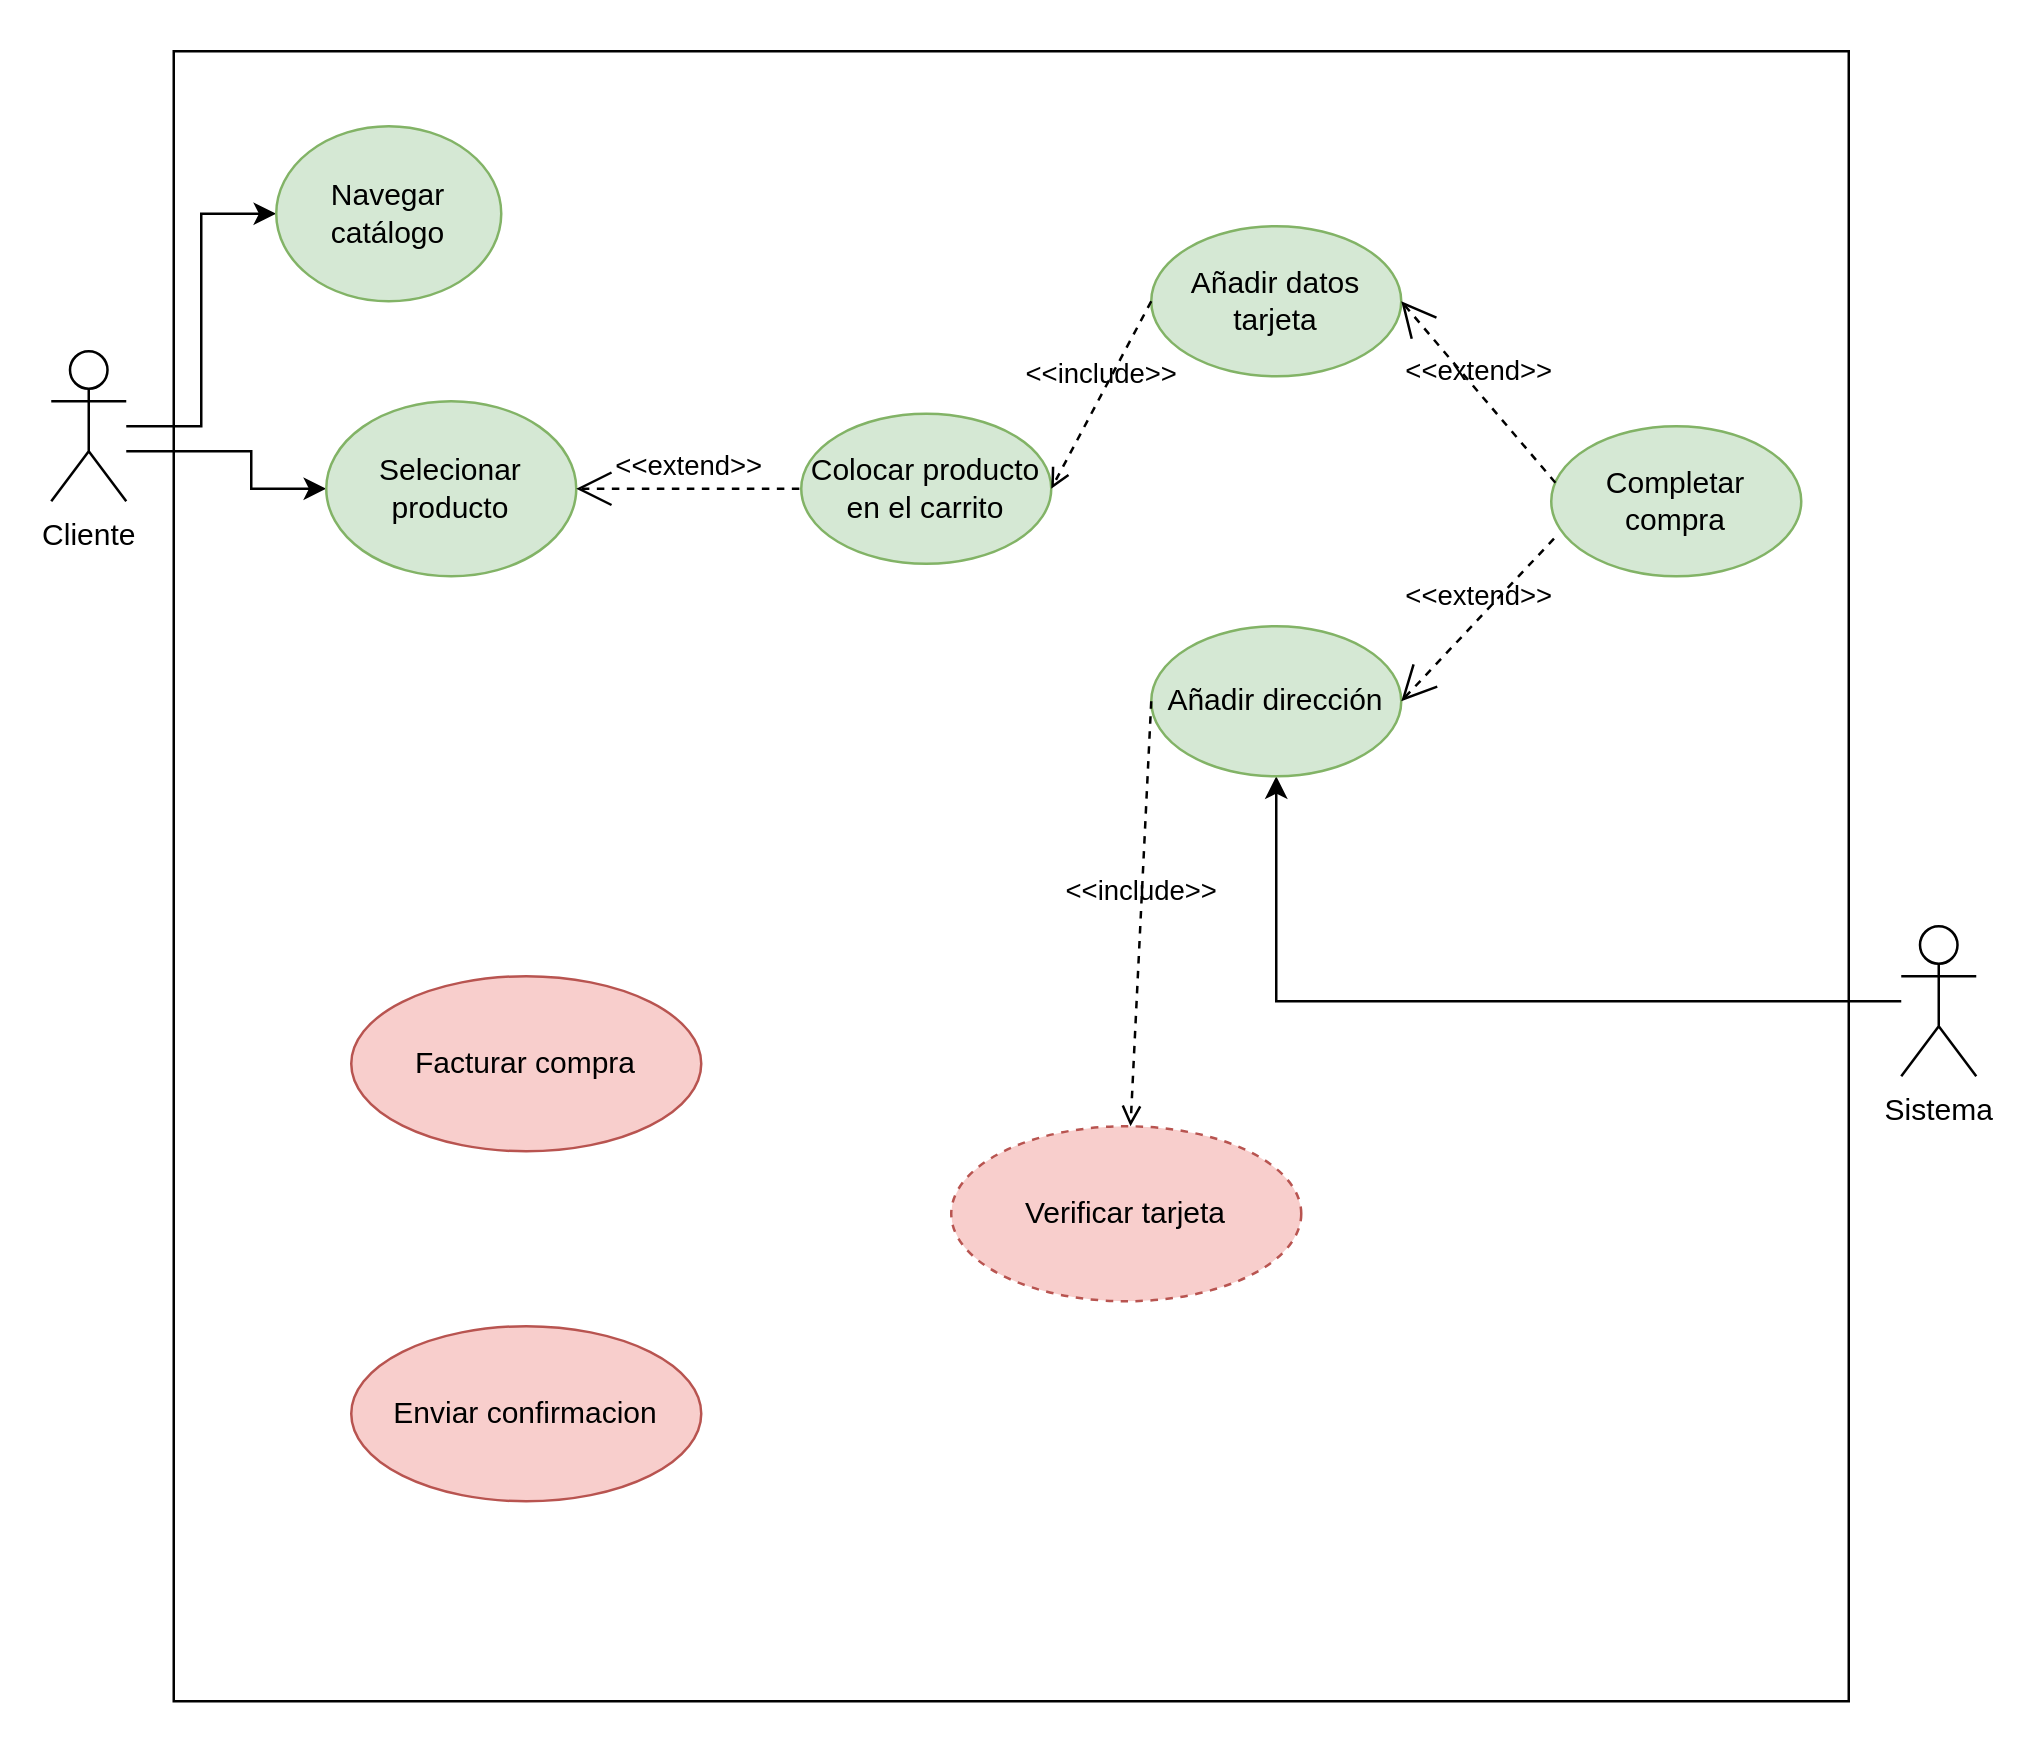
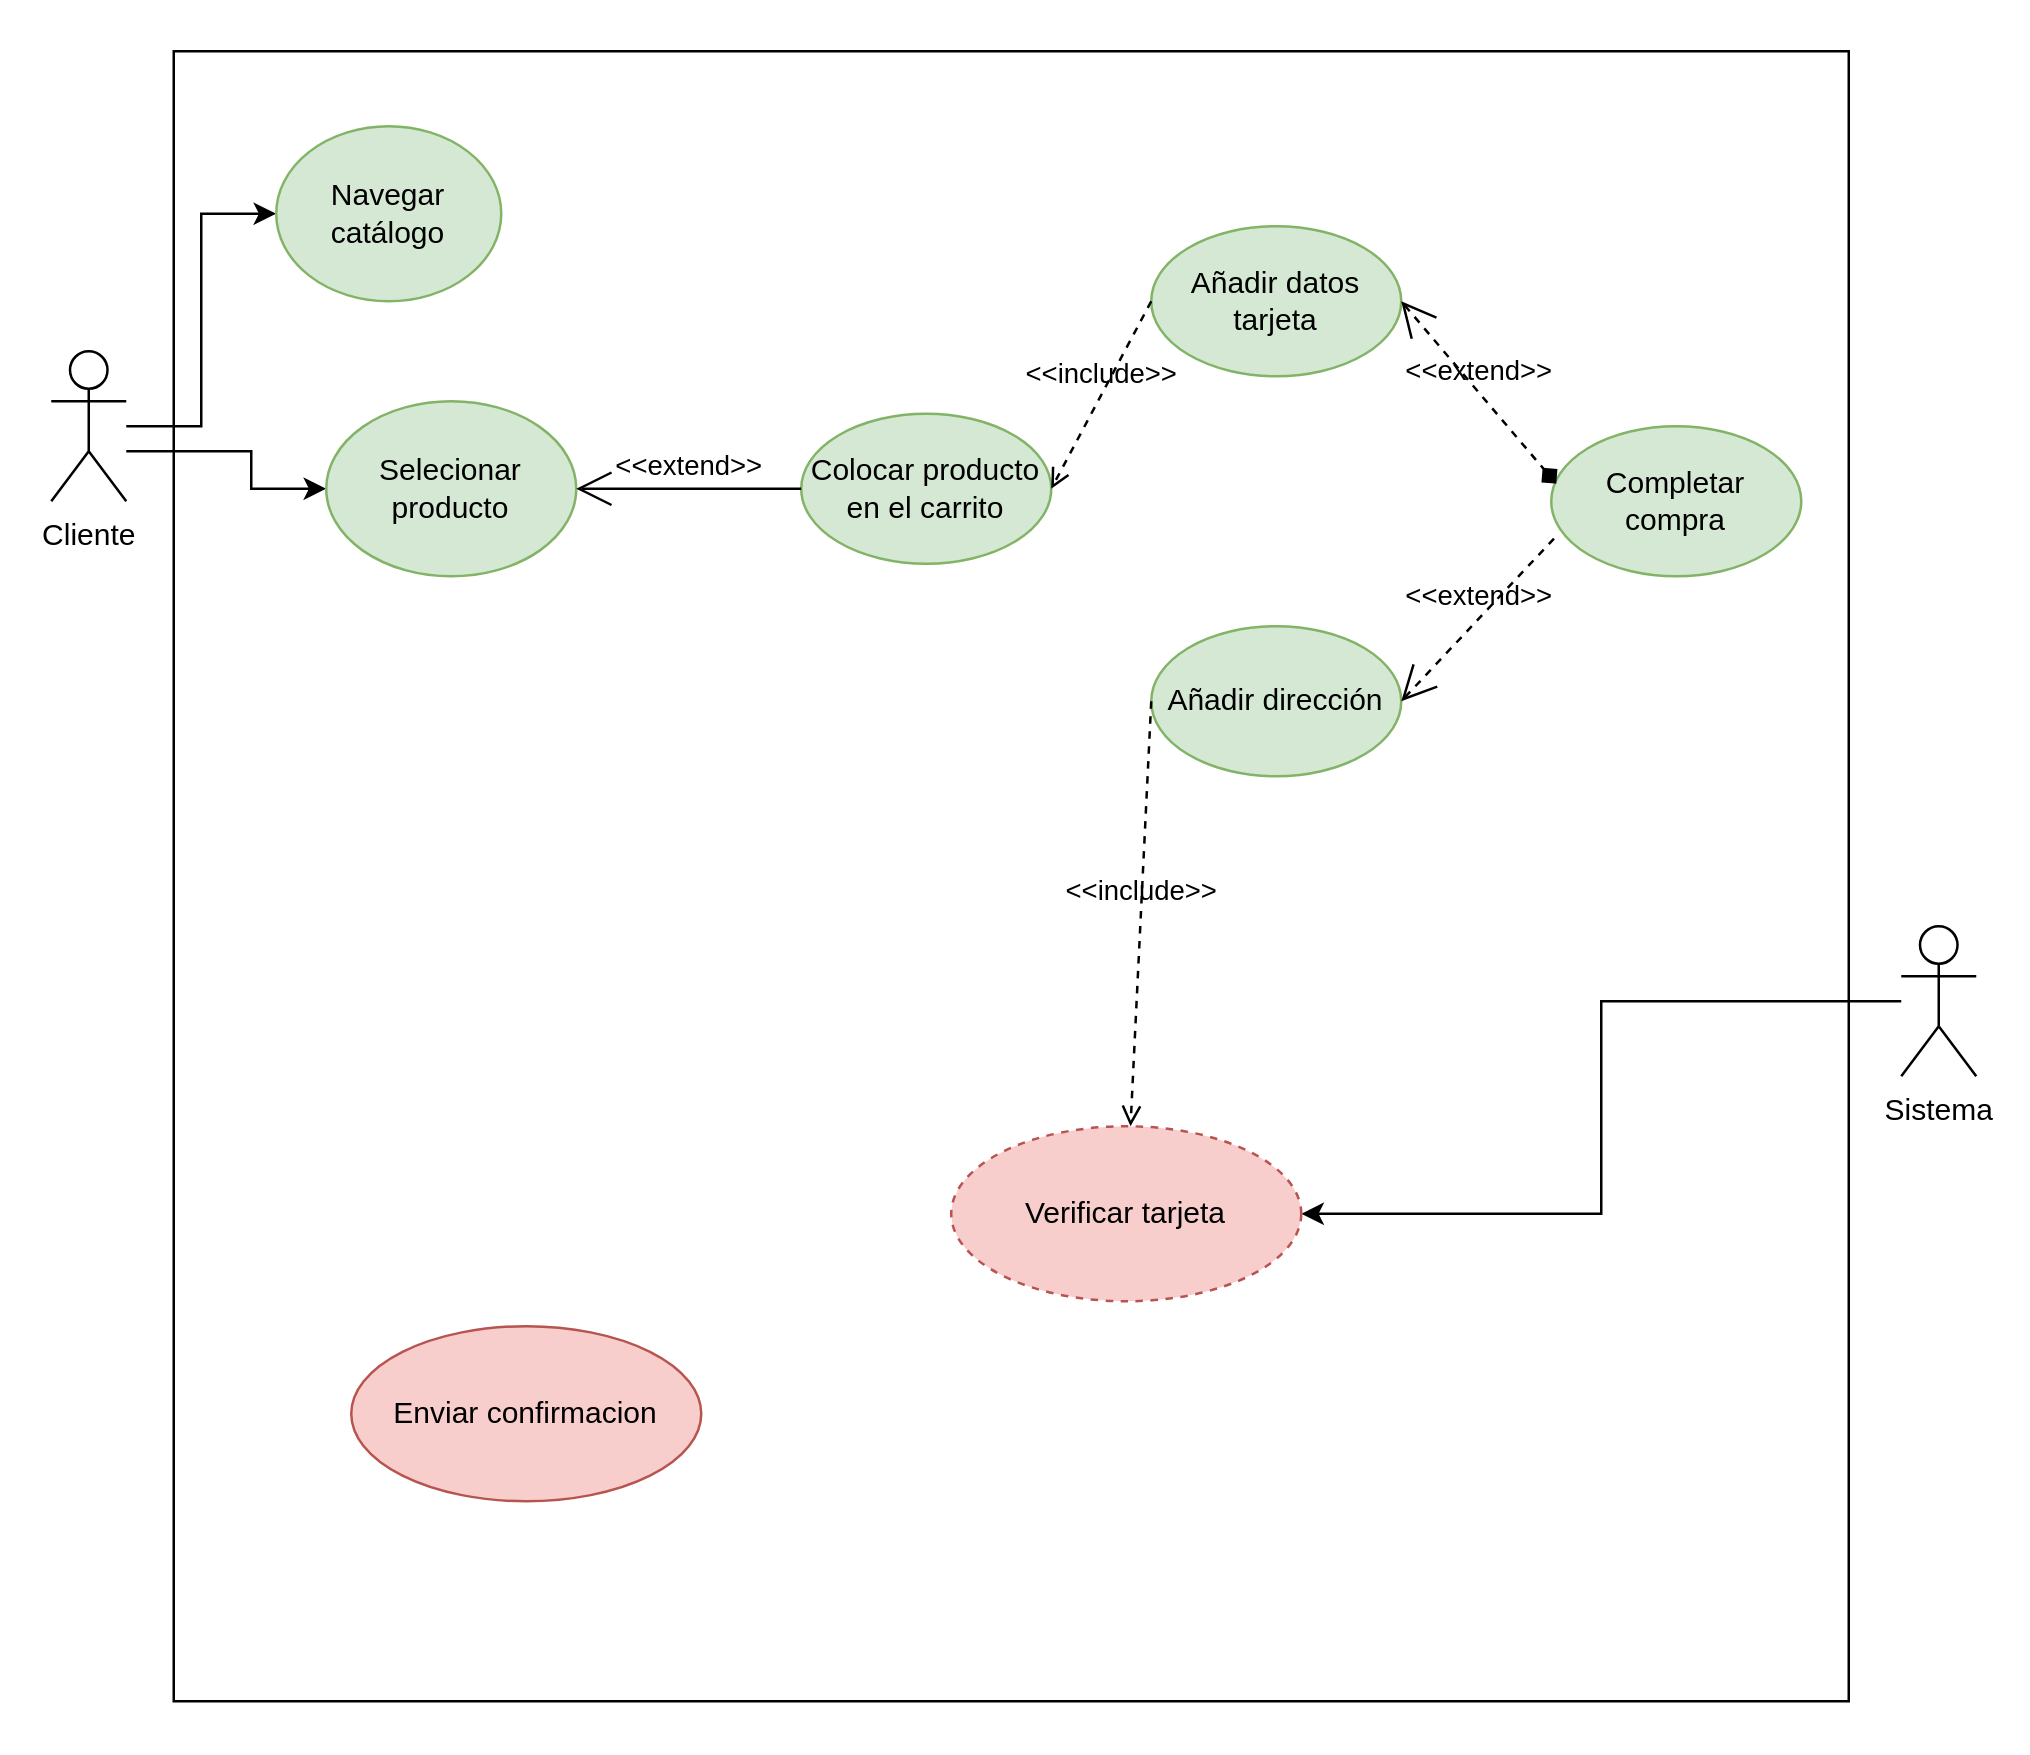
(1548, 475) -> (1543, 468)
(694, 489) -> (694, 489)
(1336, 1001) -> (1567, 1214)
(526, 1064) -> none
